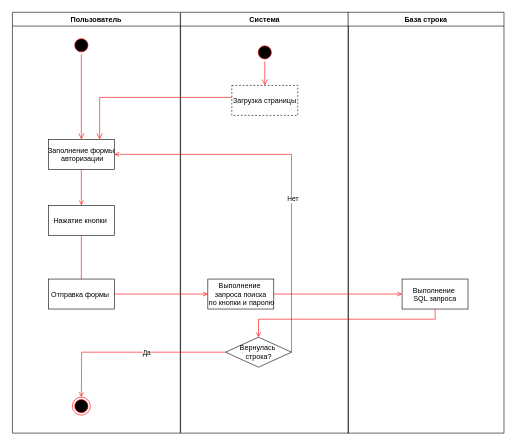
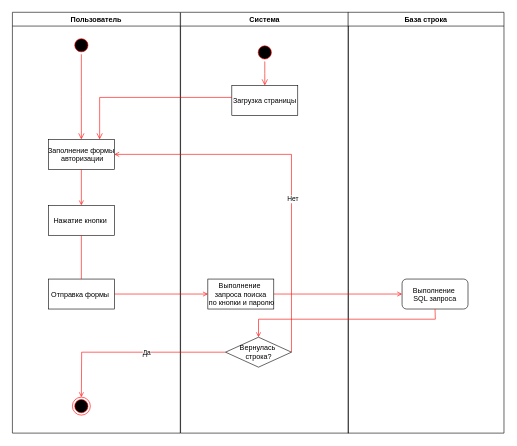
(265, 101) -> (265, 101)
(435, 294) -> (435, 294)
